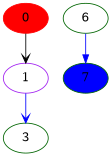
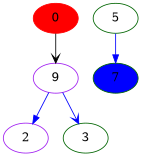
(86, 18) -> (116, 18)
(26, 78) -> (56, 78)
none -> (26, 138)
